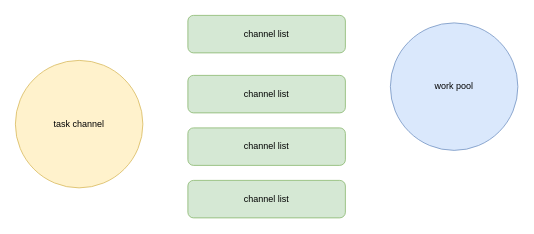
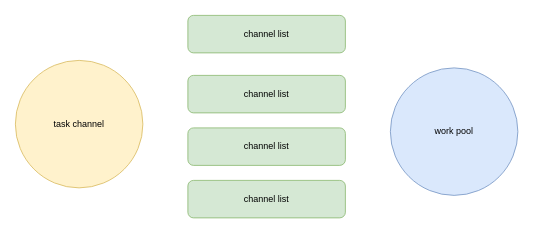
(454, 87) -> (454, 132)
